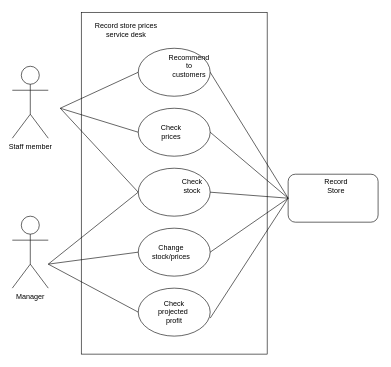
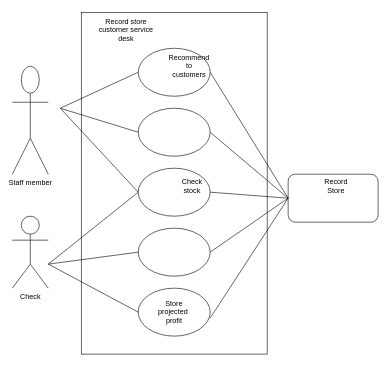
(126, 30) -> (126, 30)
(30, 102) -> (30, 120)
(171, 132) -> none
(171, 252) -> none
(31, 297) -> (31, 297)
(174, 312) -> (174, 312)
